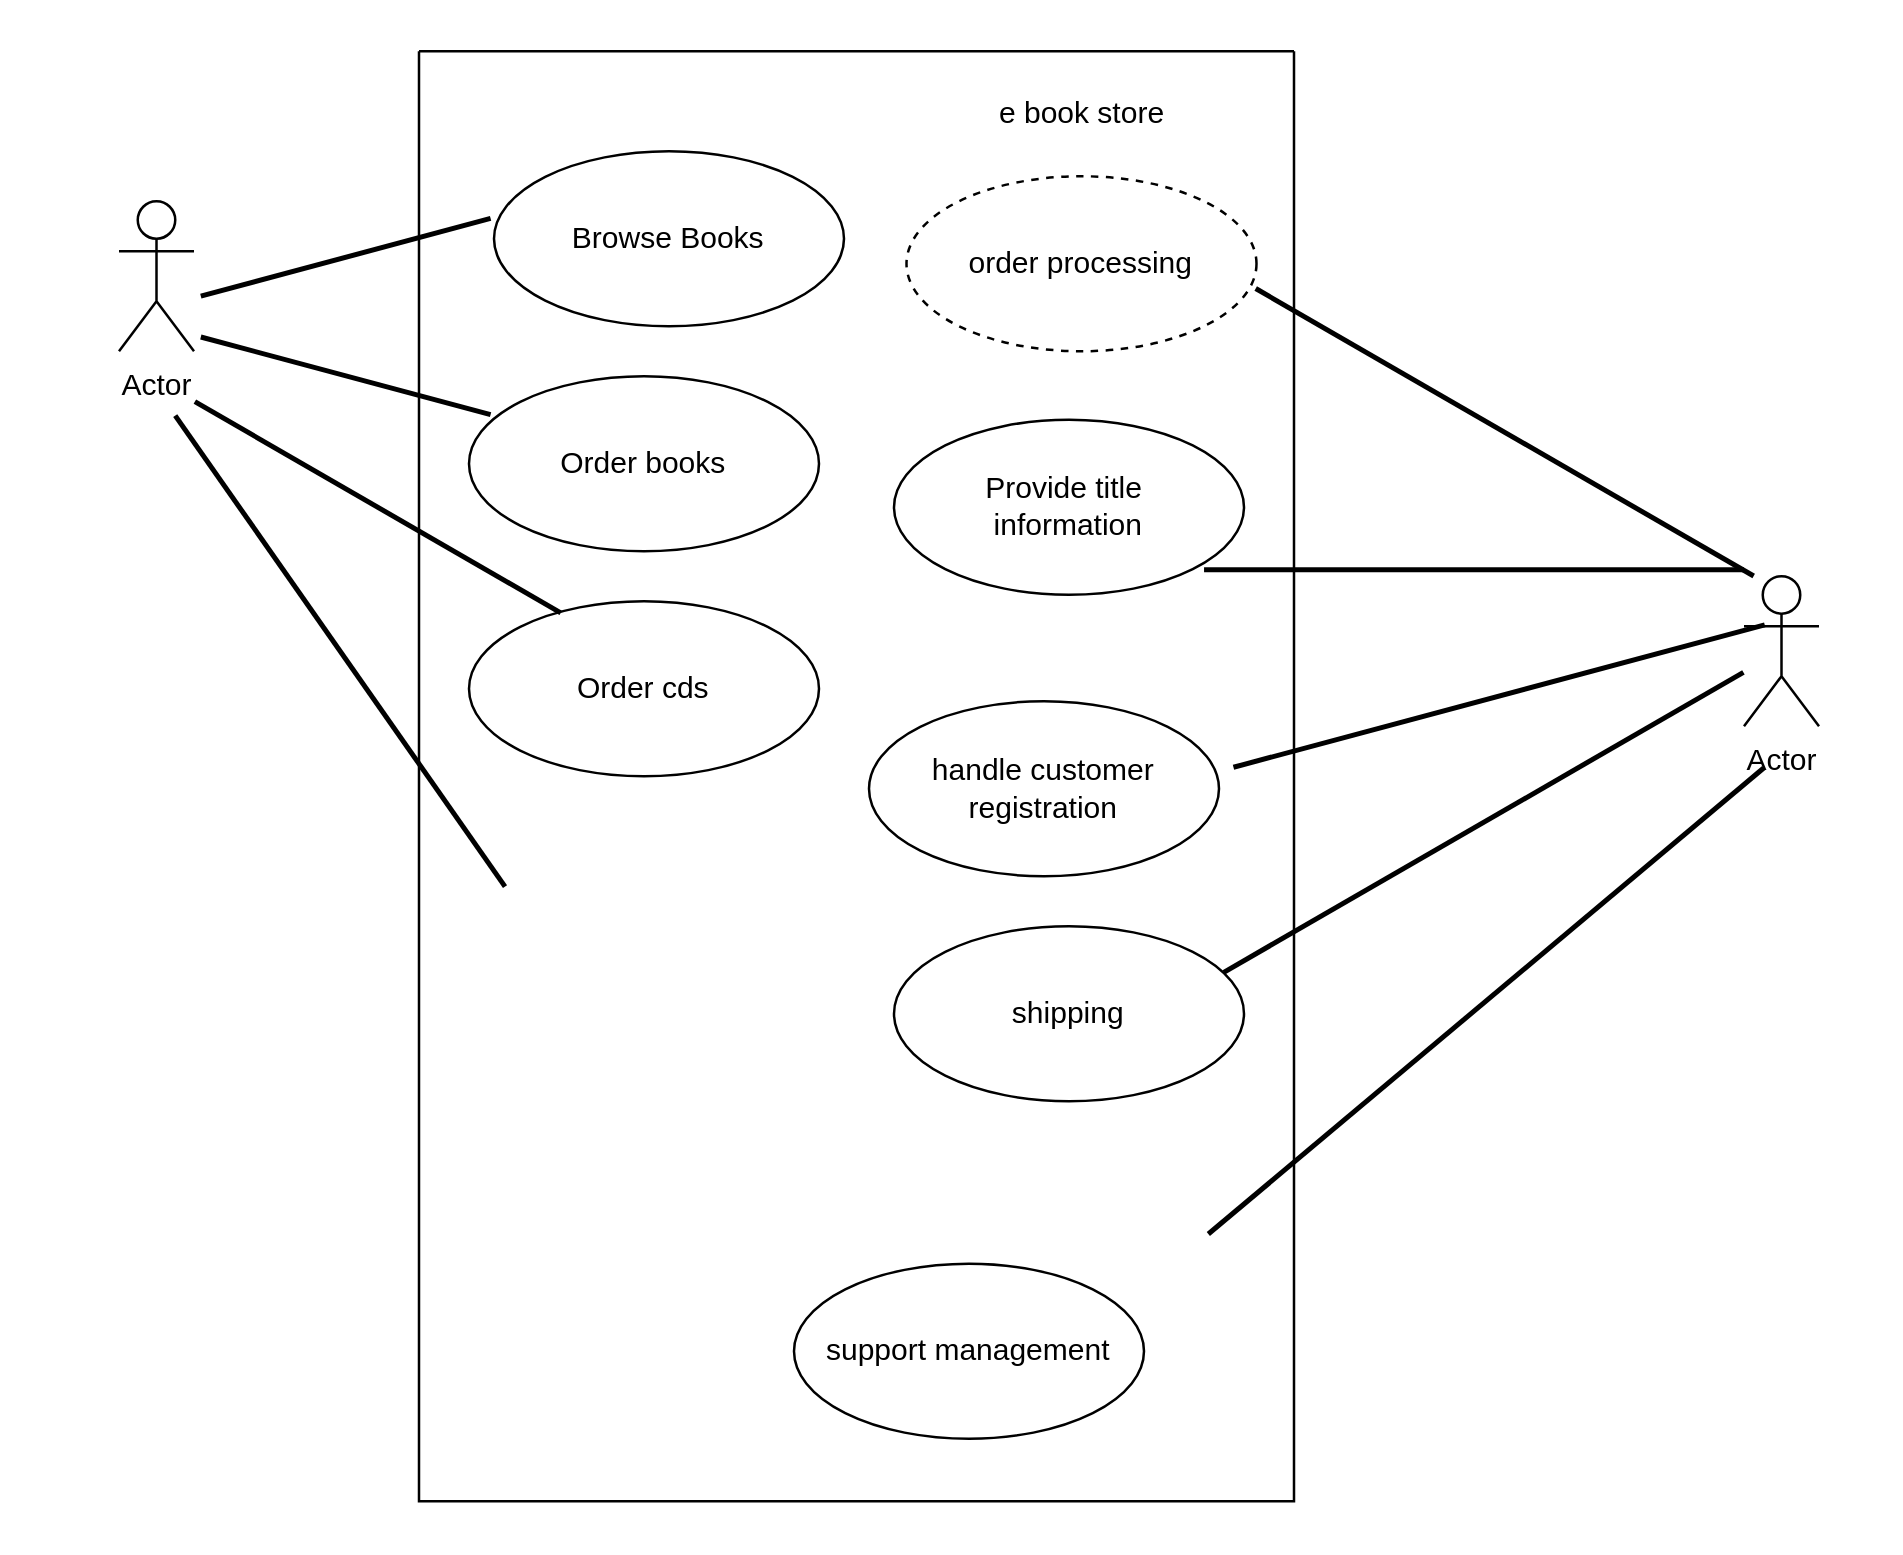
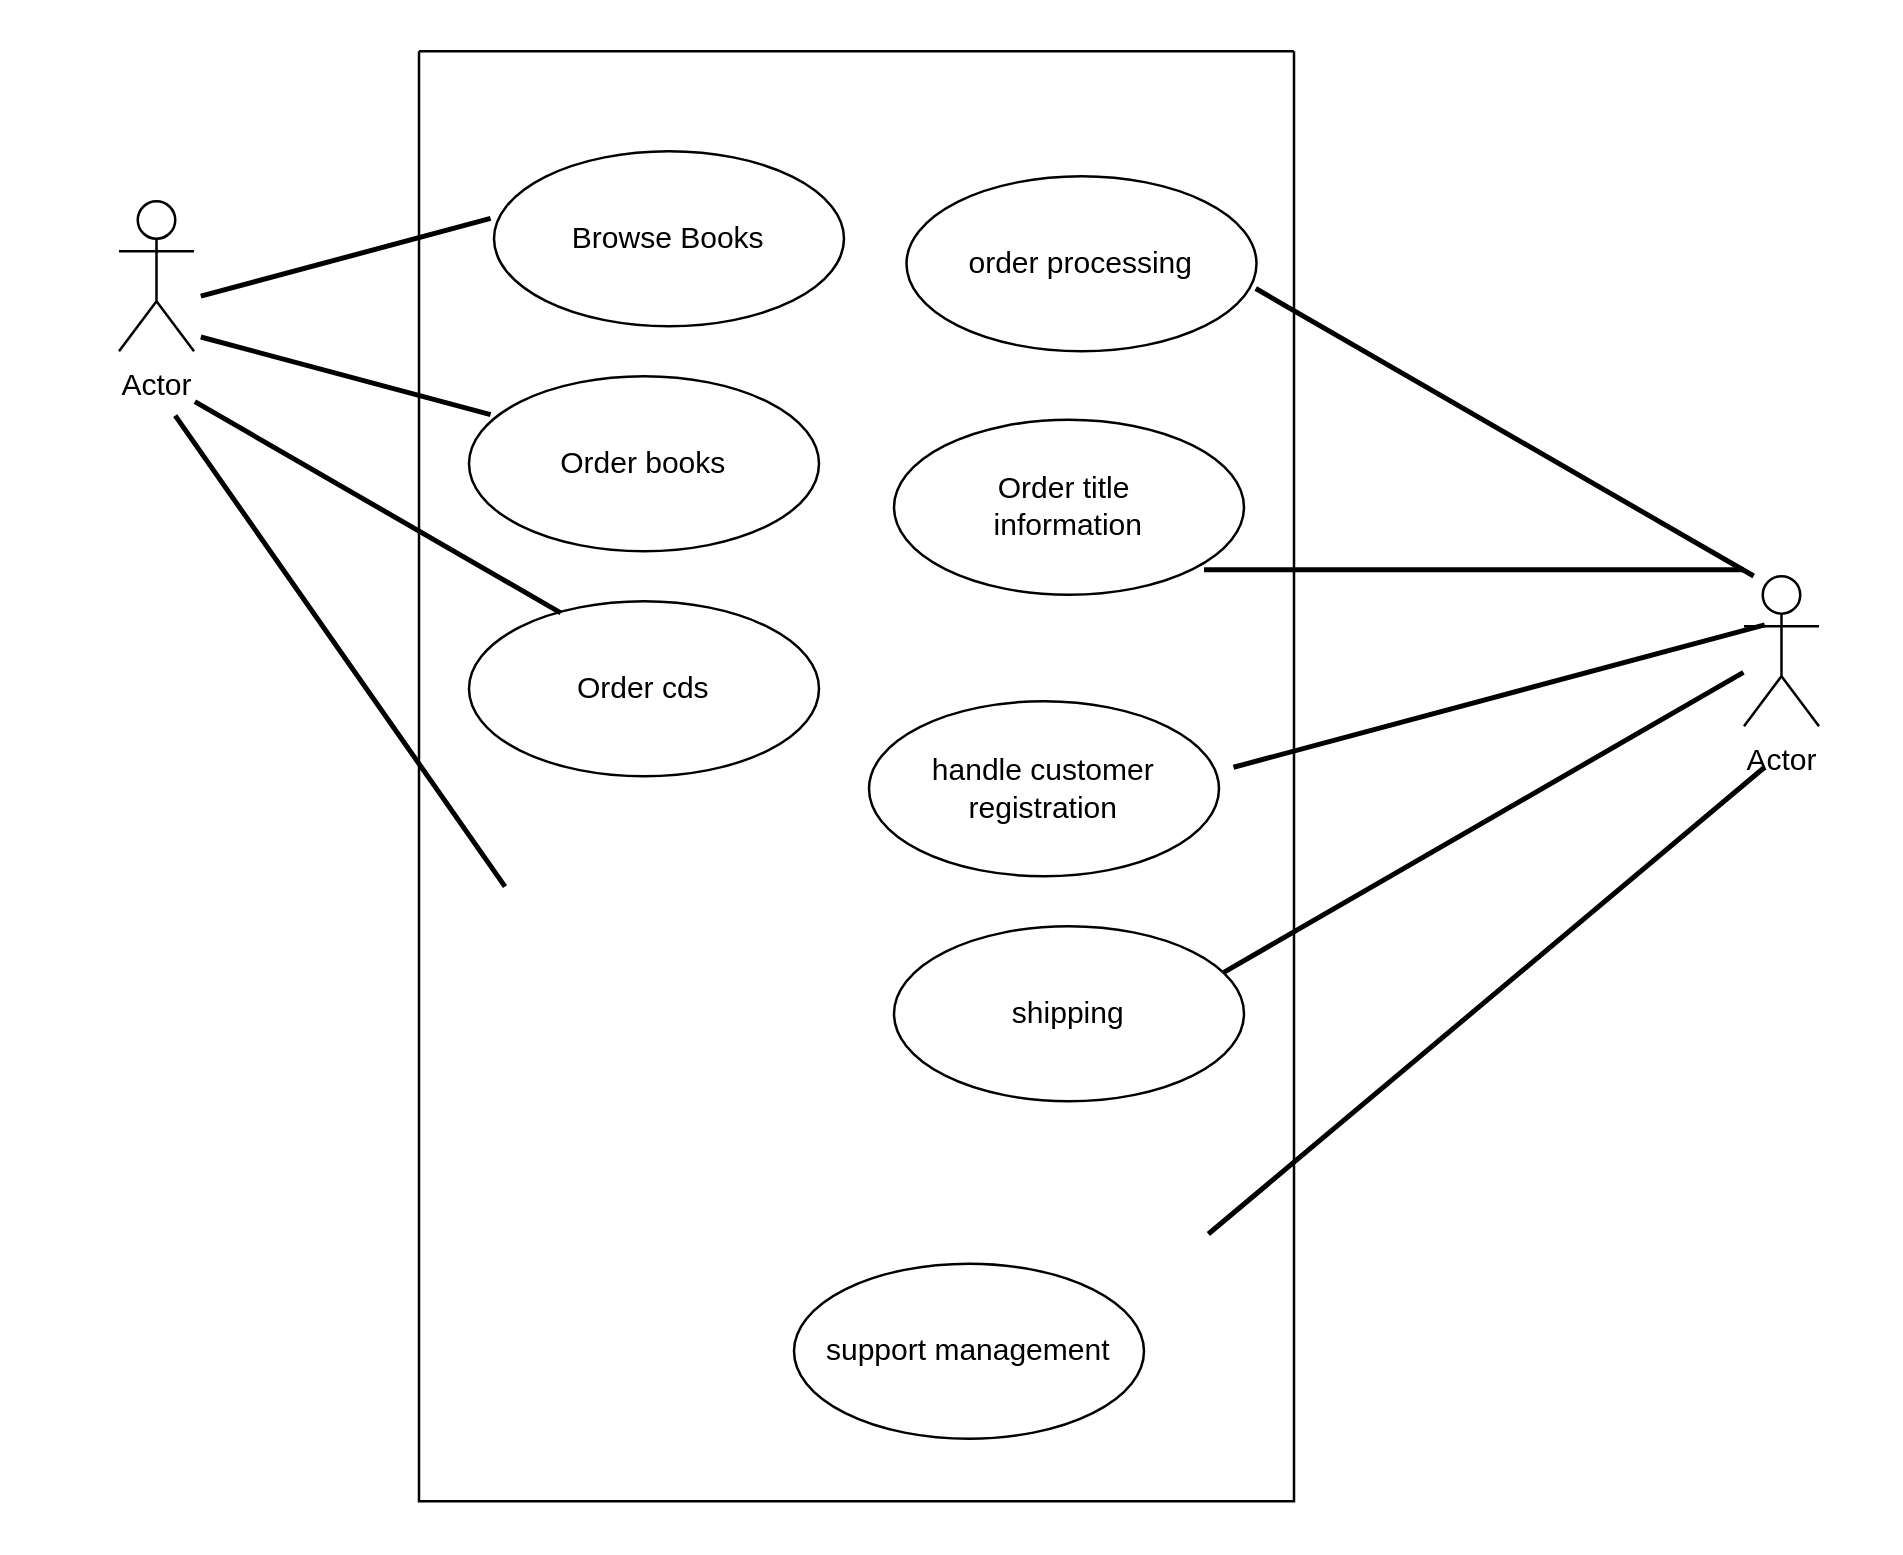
(1081, 114) -> none
(1081, 264) -> (1081, 264)
(1069, 506) -> (1069, 506)
